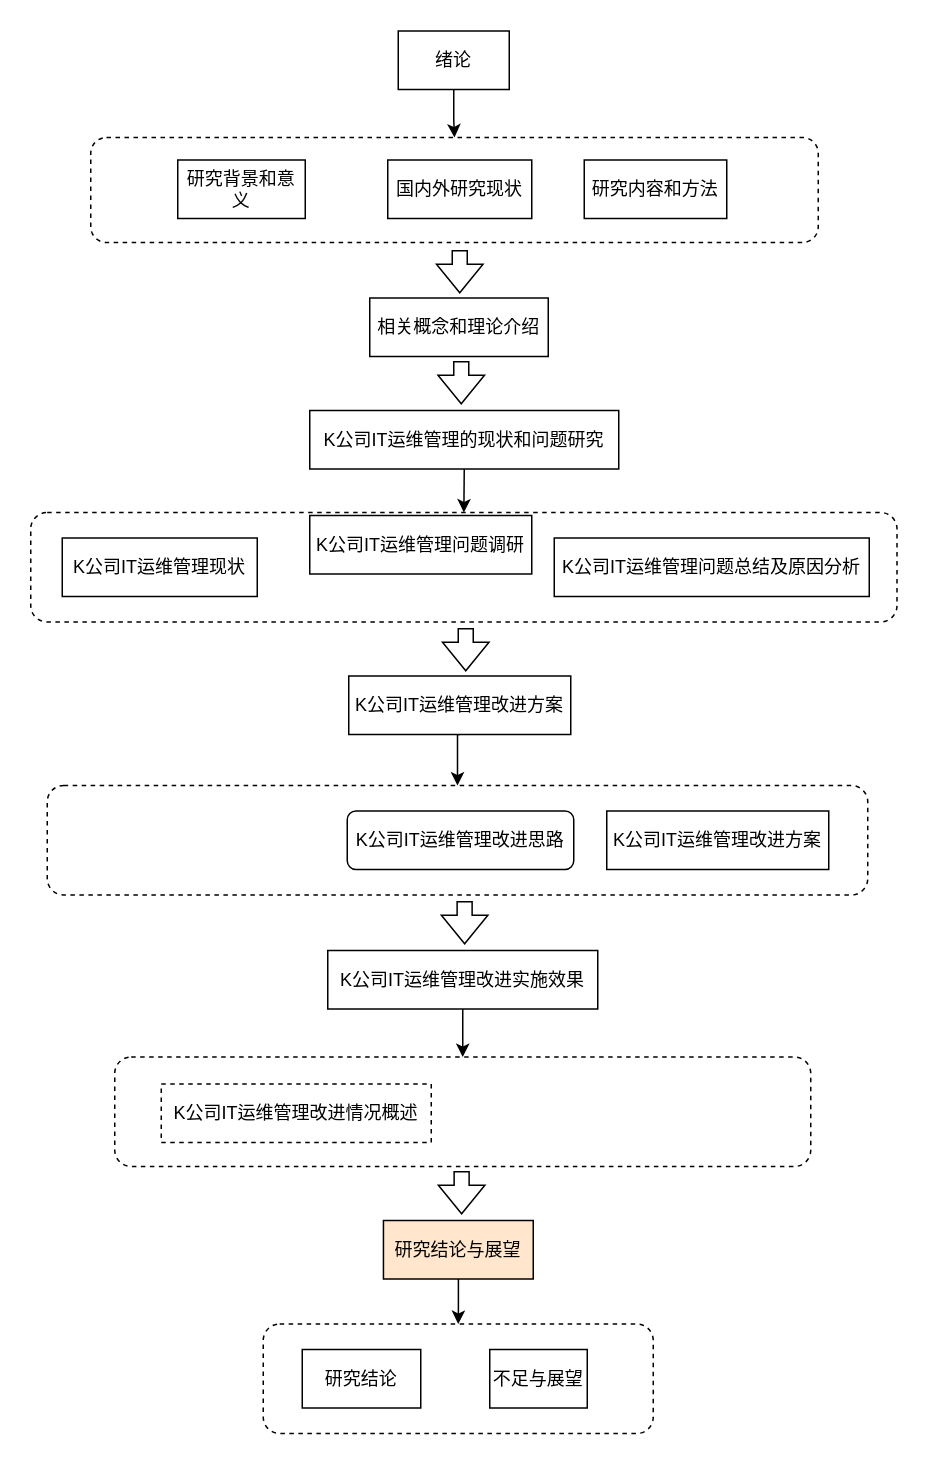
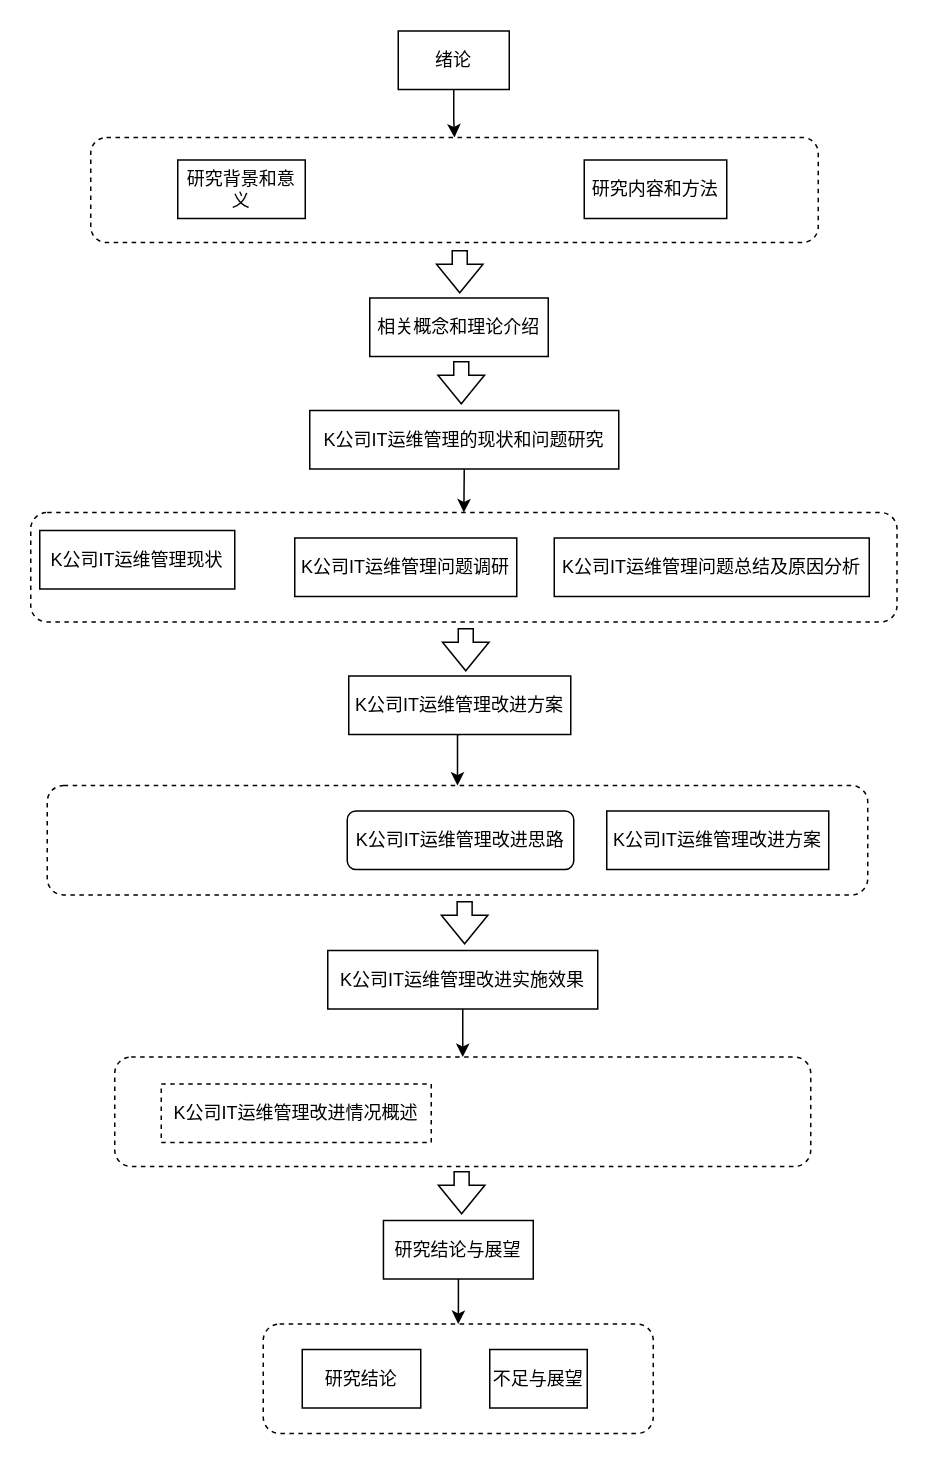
(460, 189) -> none
(421, 545) -> (406, 567)
(160, 567) -> (137, 560)
(458, 1250) -> (458, 1250)
